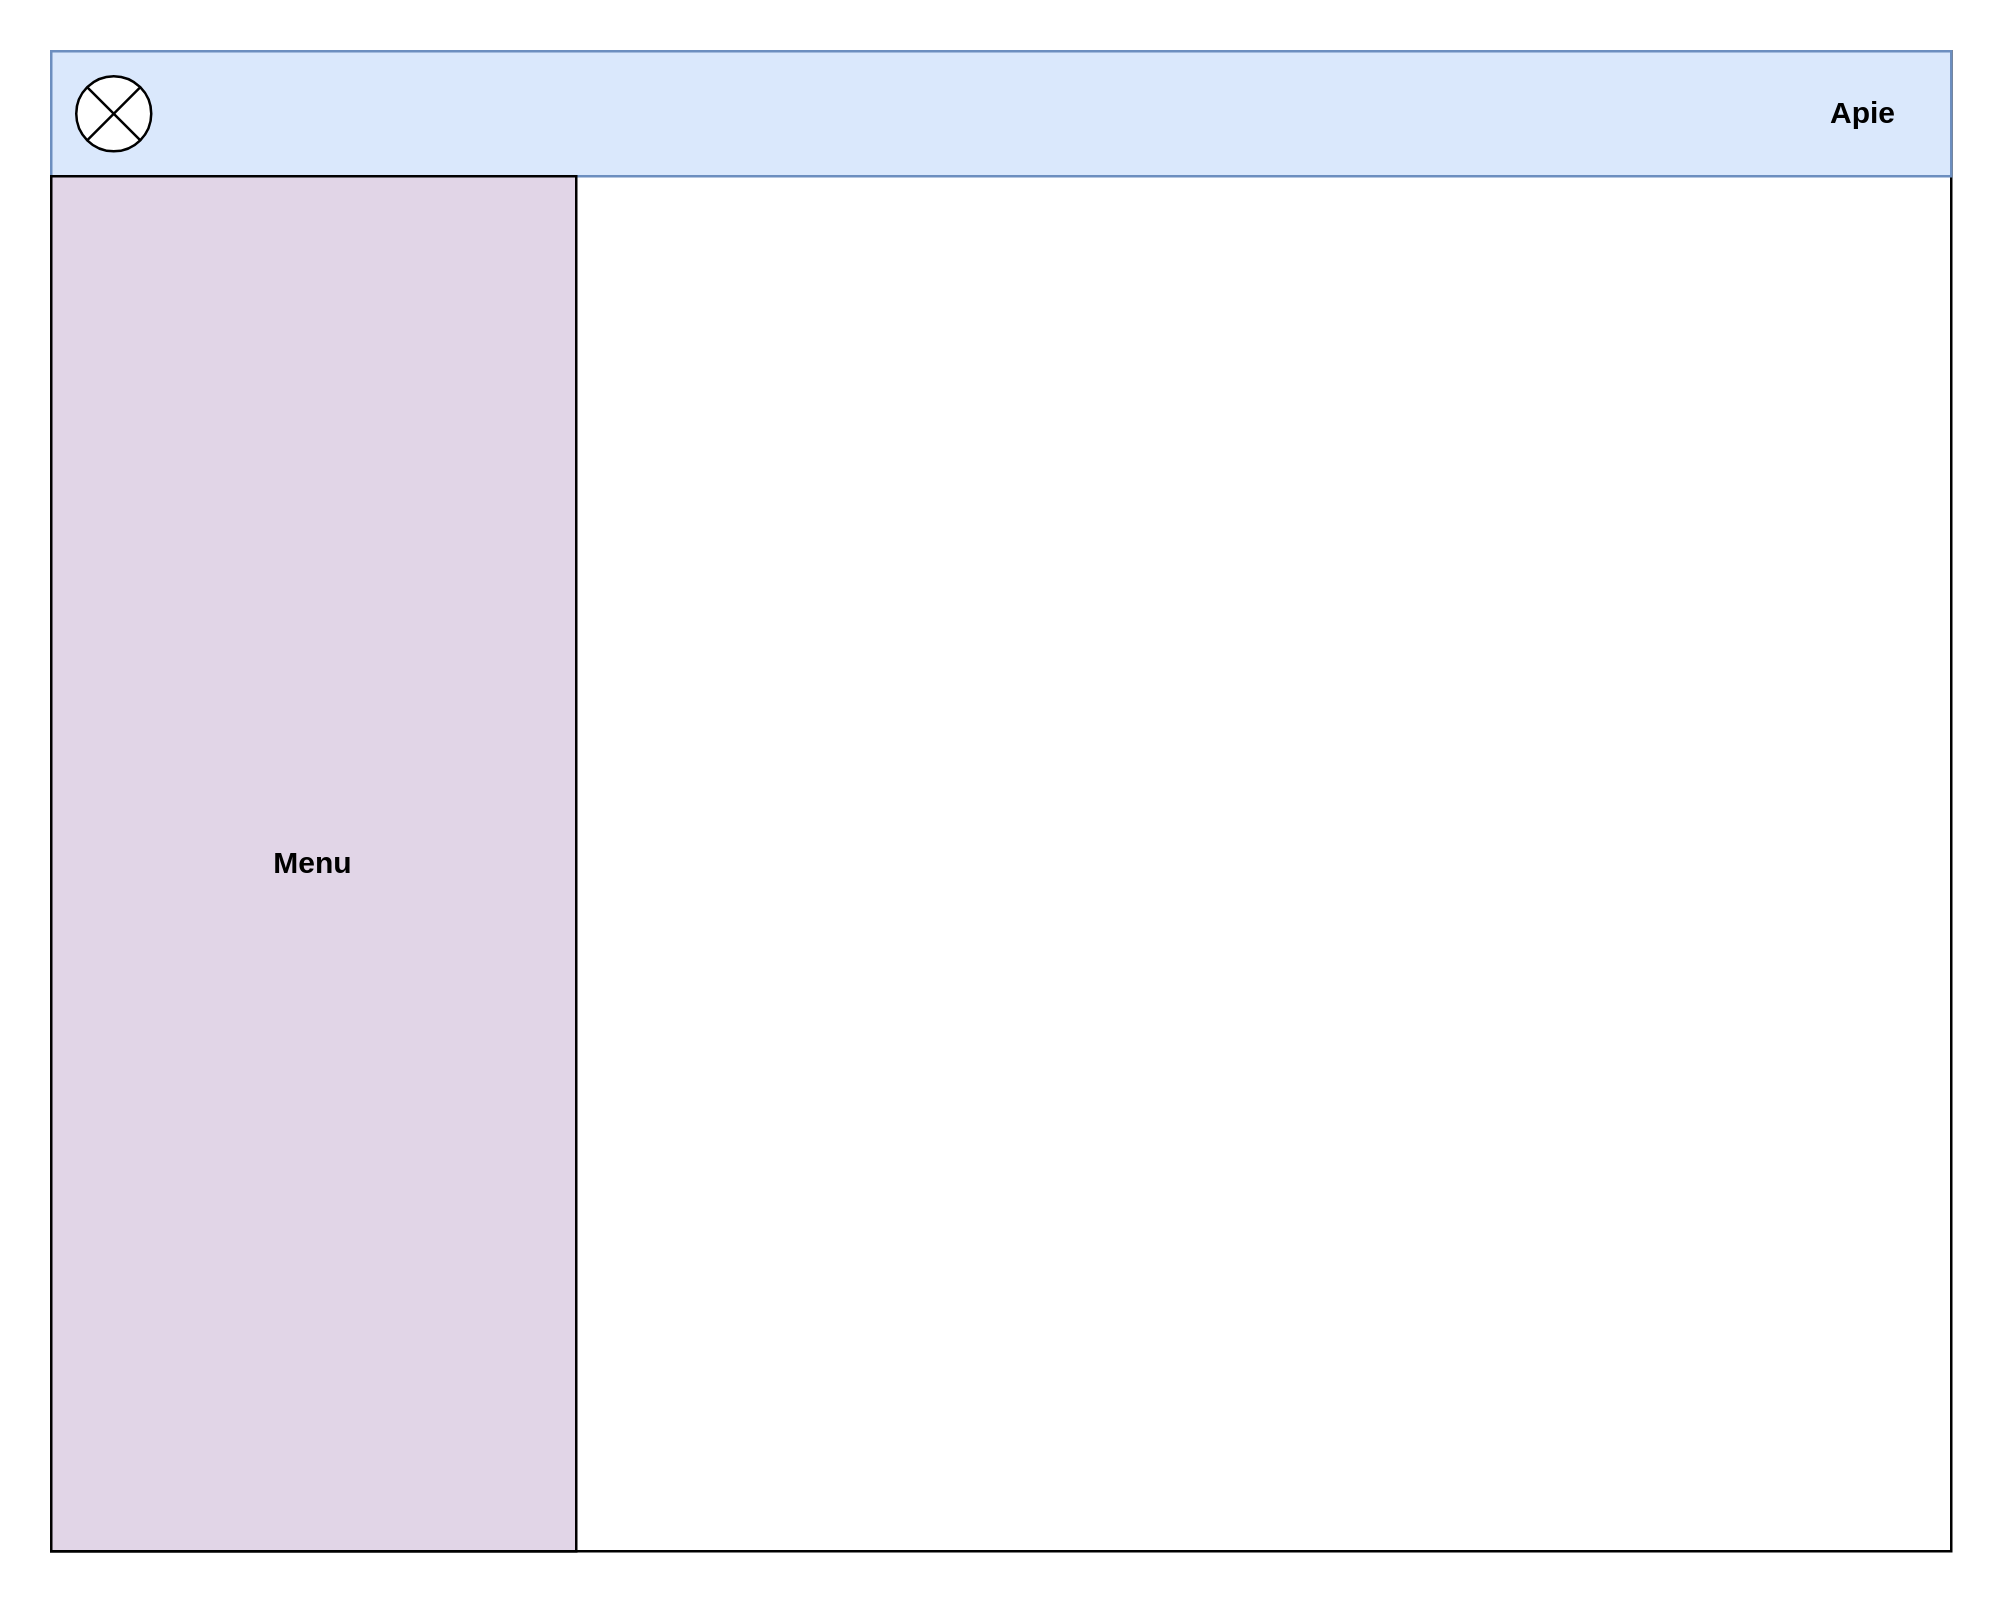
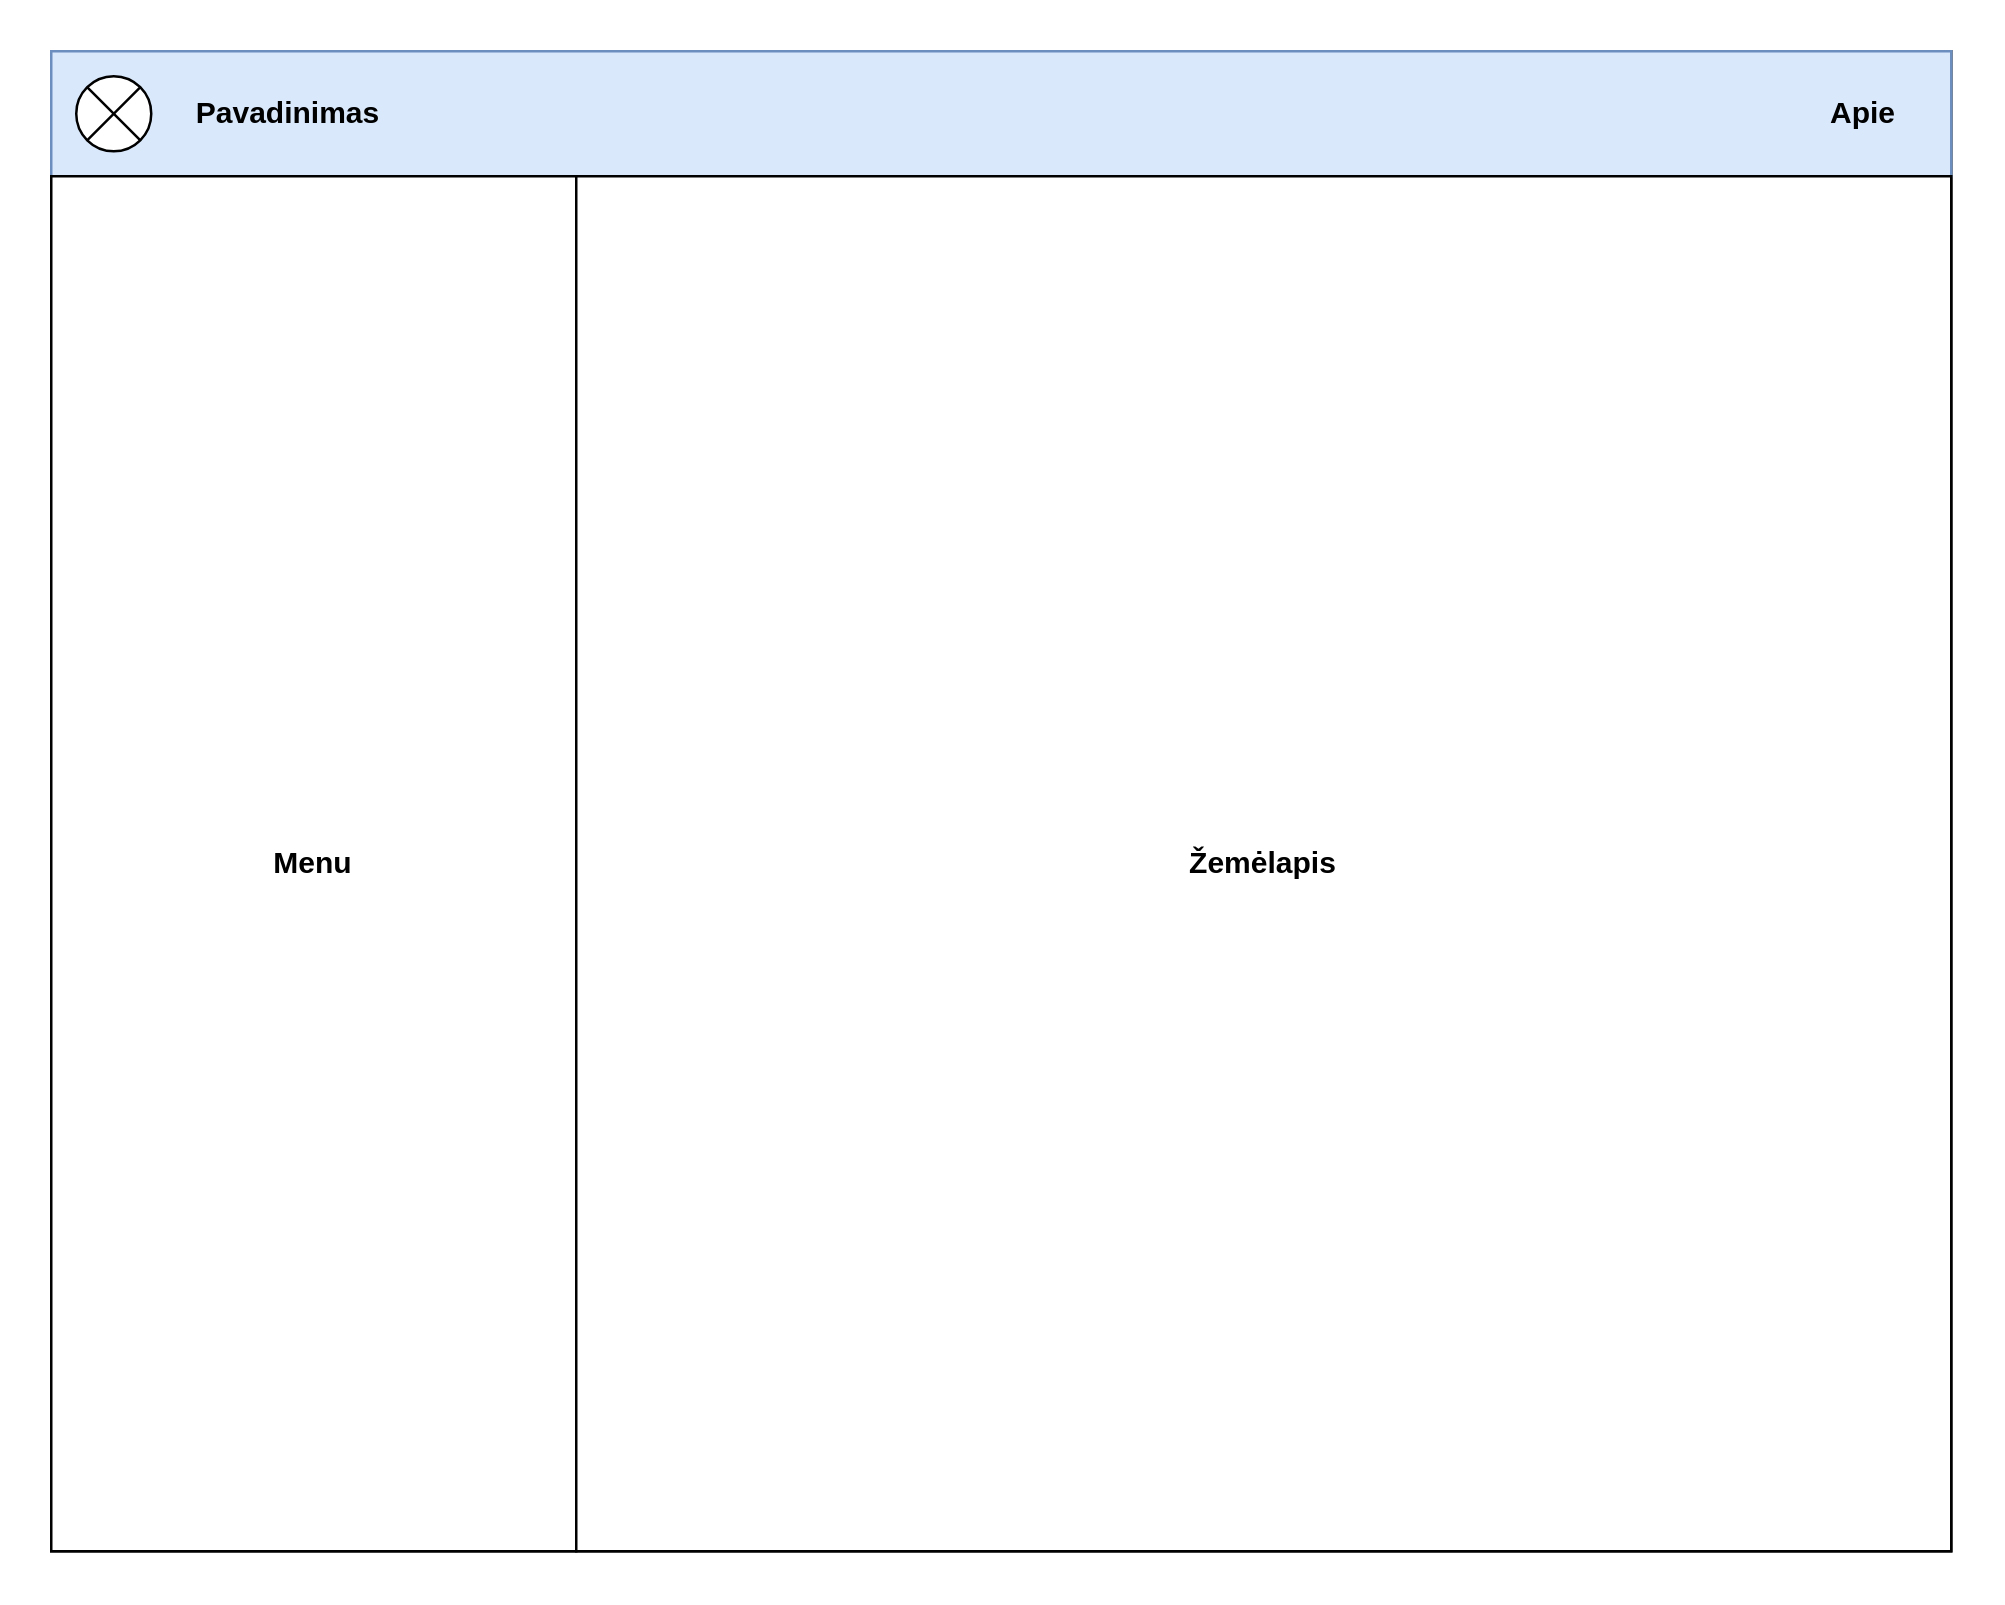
none -> (289, 114)
(314, 864) -> (314, 864)
none -> (1264, 864)
